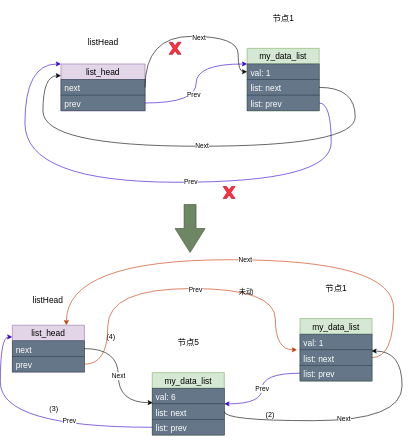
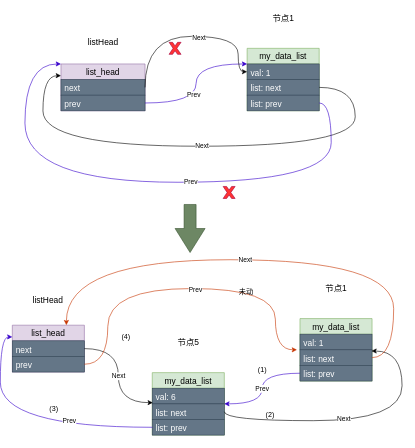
(111, 336) -> (126, 336)
none -> (262, 370)
